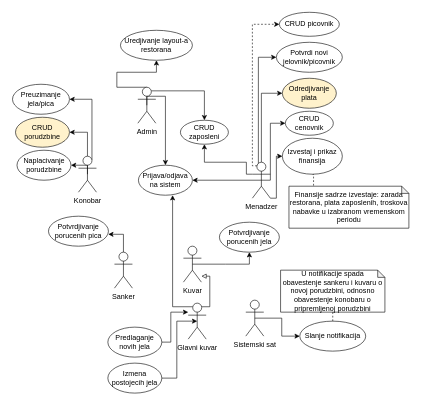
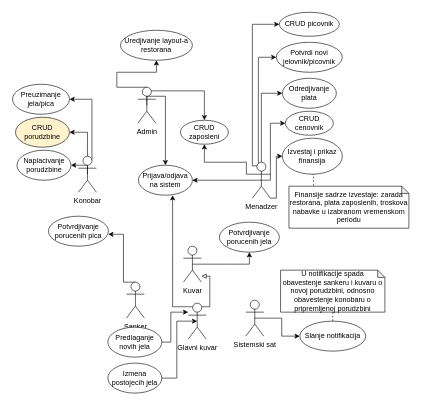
(252, 85) -> (252, 85)
(309, 93) -> (309, 93)
(123, 270) -> (135, 300)
